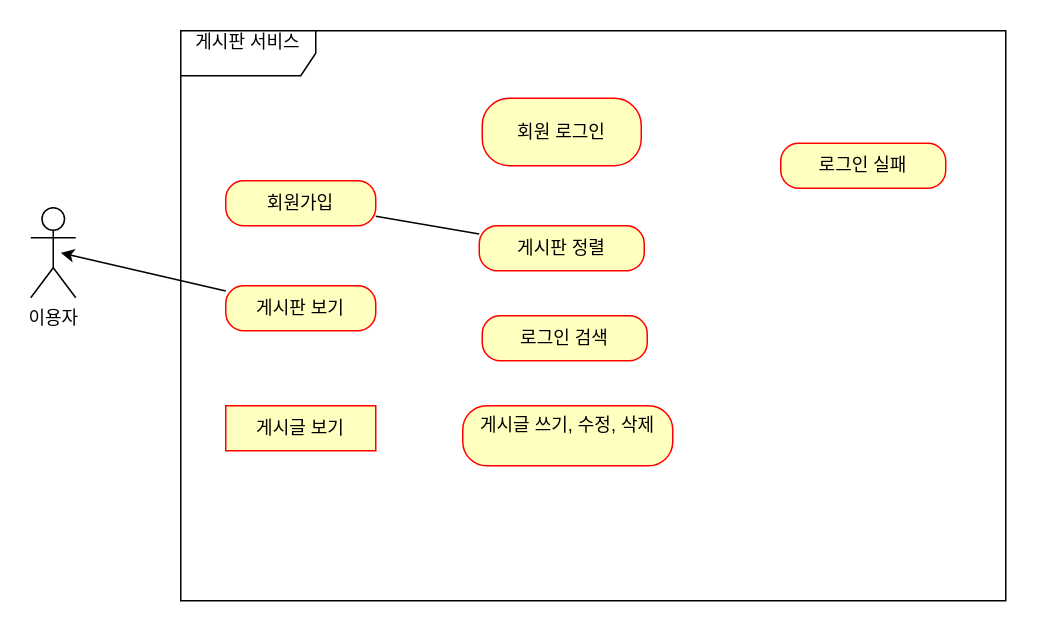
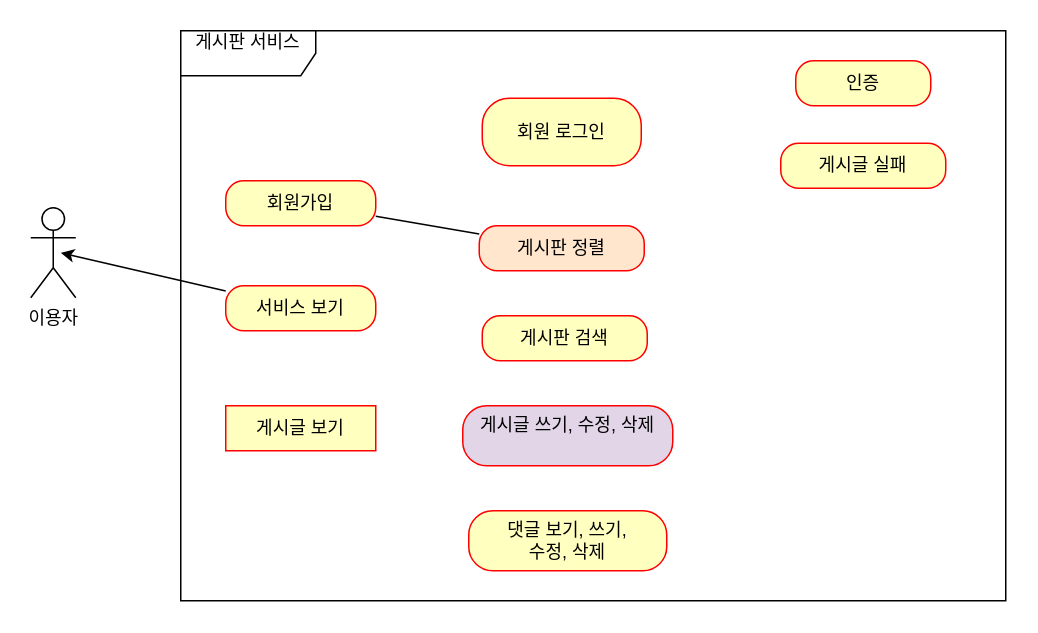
none -> (863, 83)
(863, 166) -> (863, 166)
(562, 248) -> (562, 248)
(301, 308) -> (301, 308)
(565, 338) -> (565, 338)
(568, 436) -> (568, 436)
none -> (568, 541)
